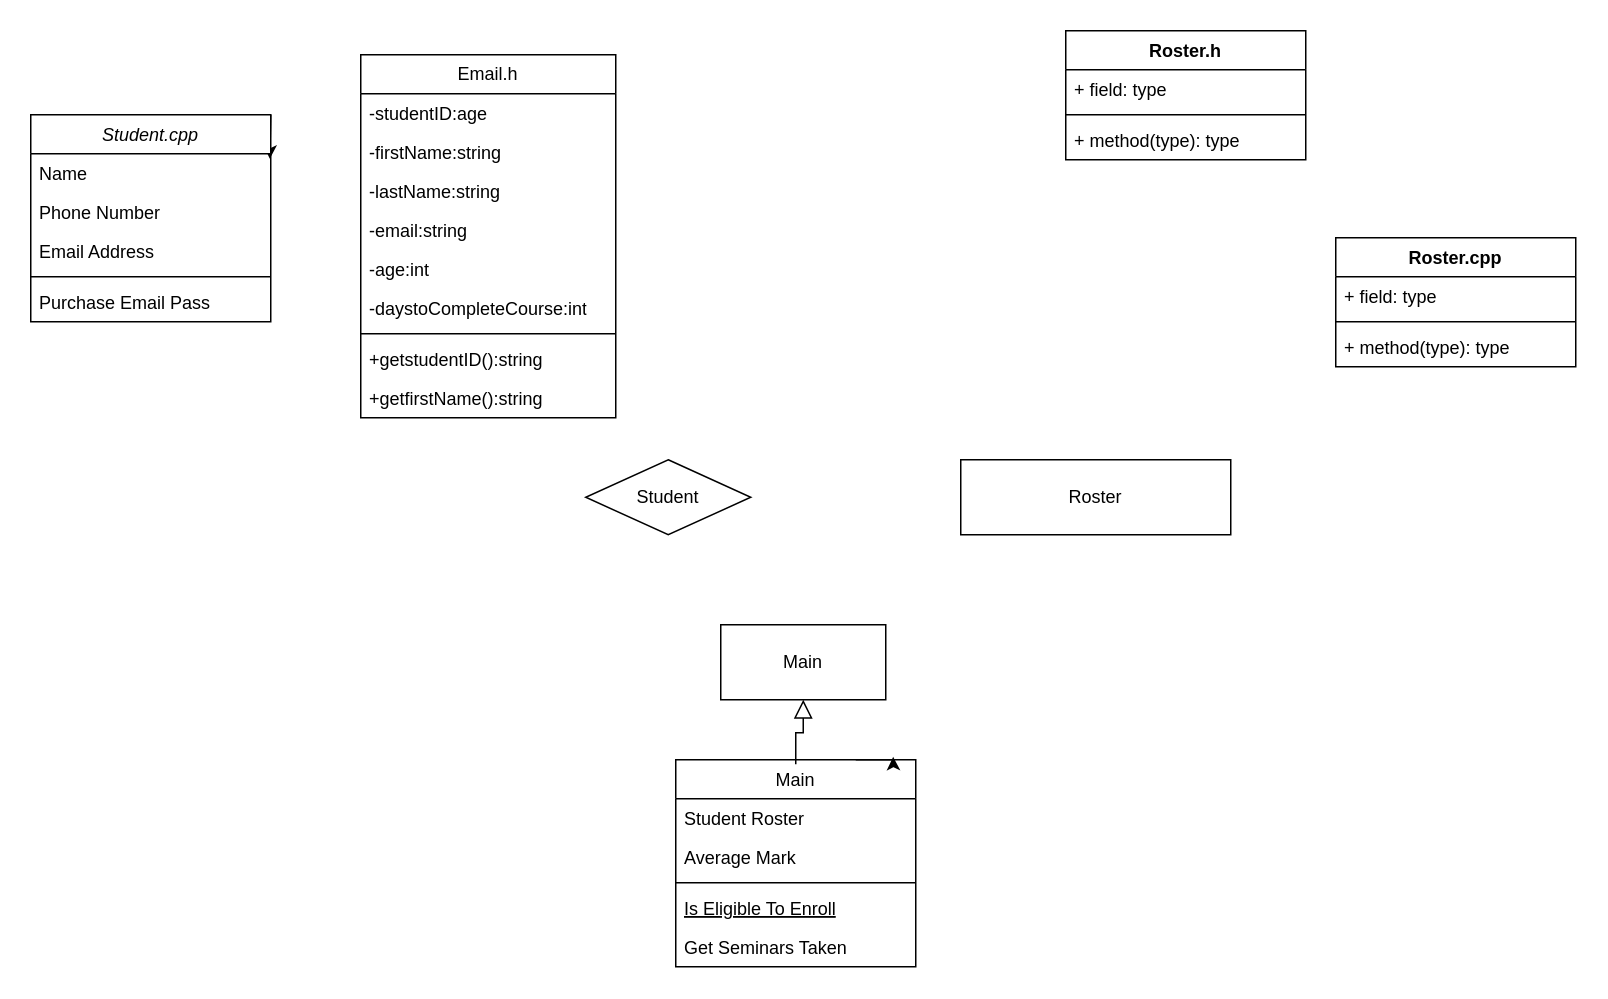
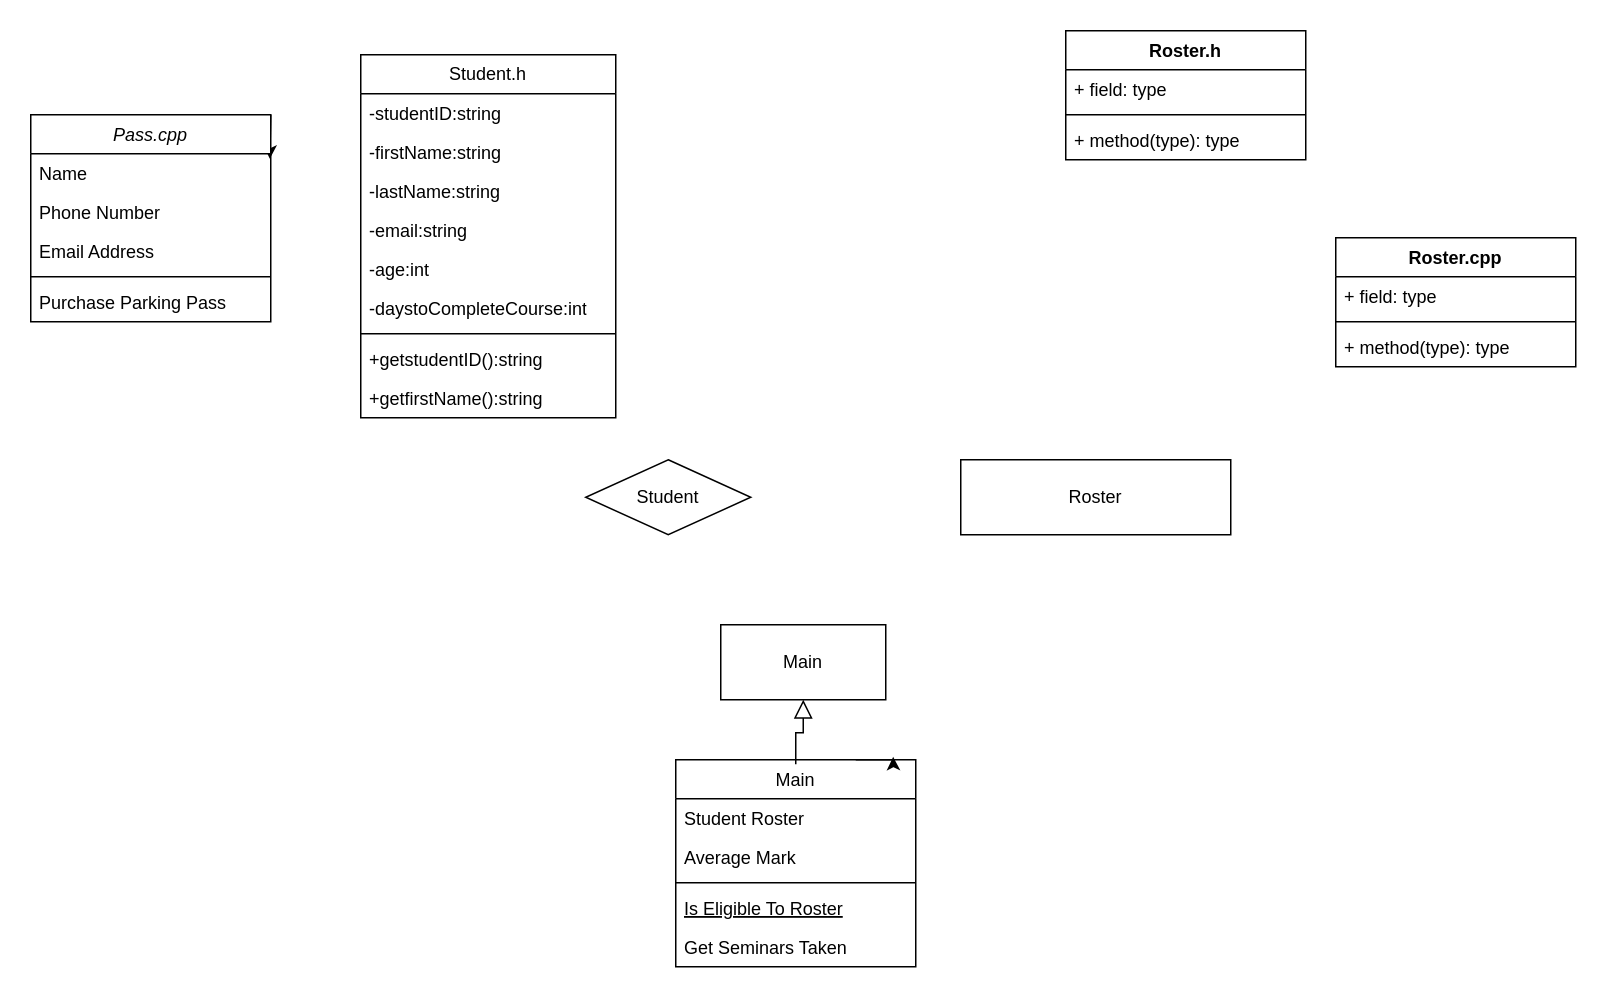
(488, 74) -> (488, 74)
(438, 115) -> (451, 115)
(150, 135) -> (150, 135)
(125, 303) -> (138, 303)
(769, 909) -> (773, 909)
